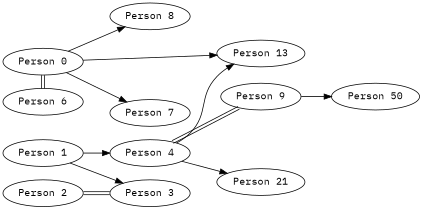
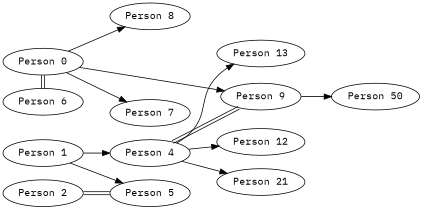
(146, 58) -> (148, 79)
none -> (261, 142)
(150, 193) -> (150, 193)
